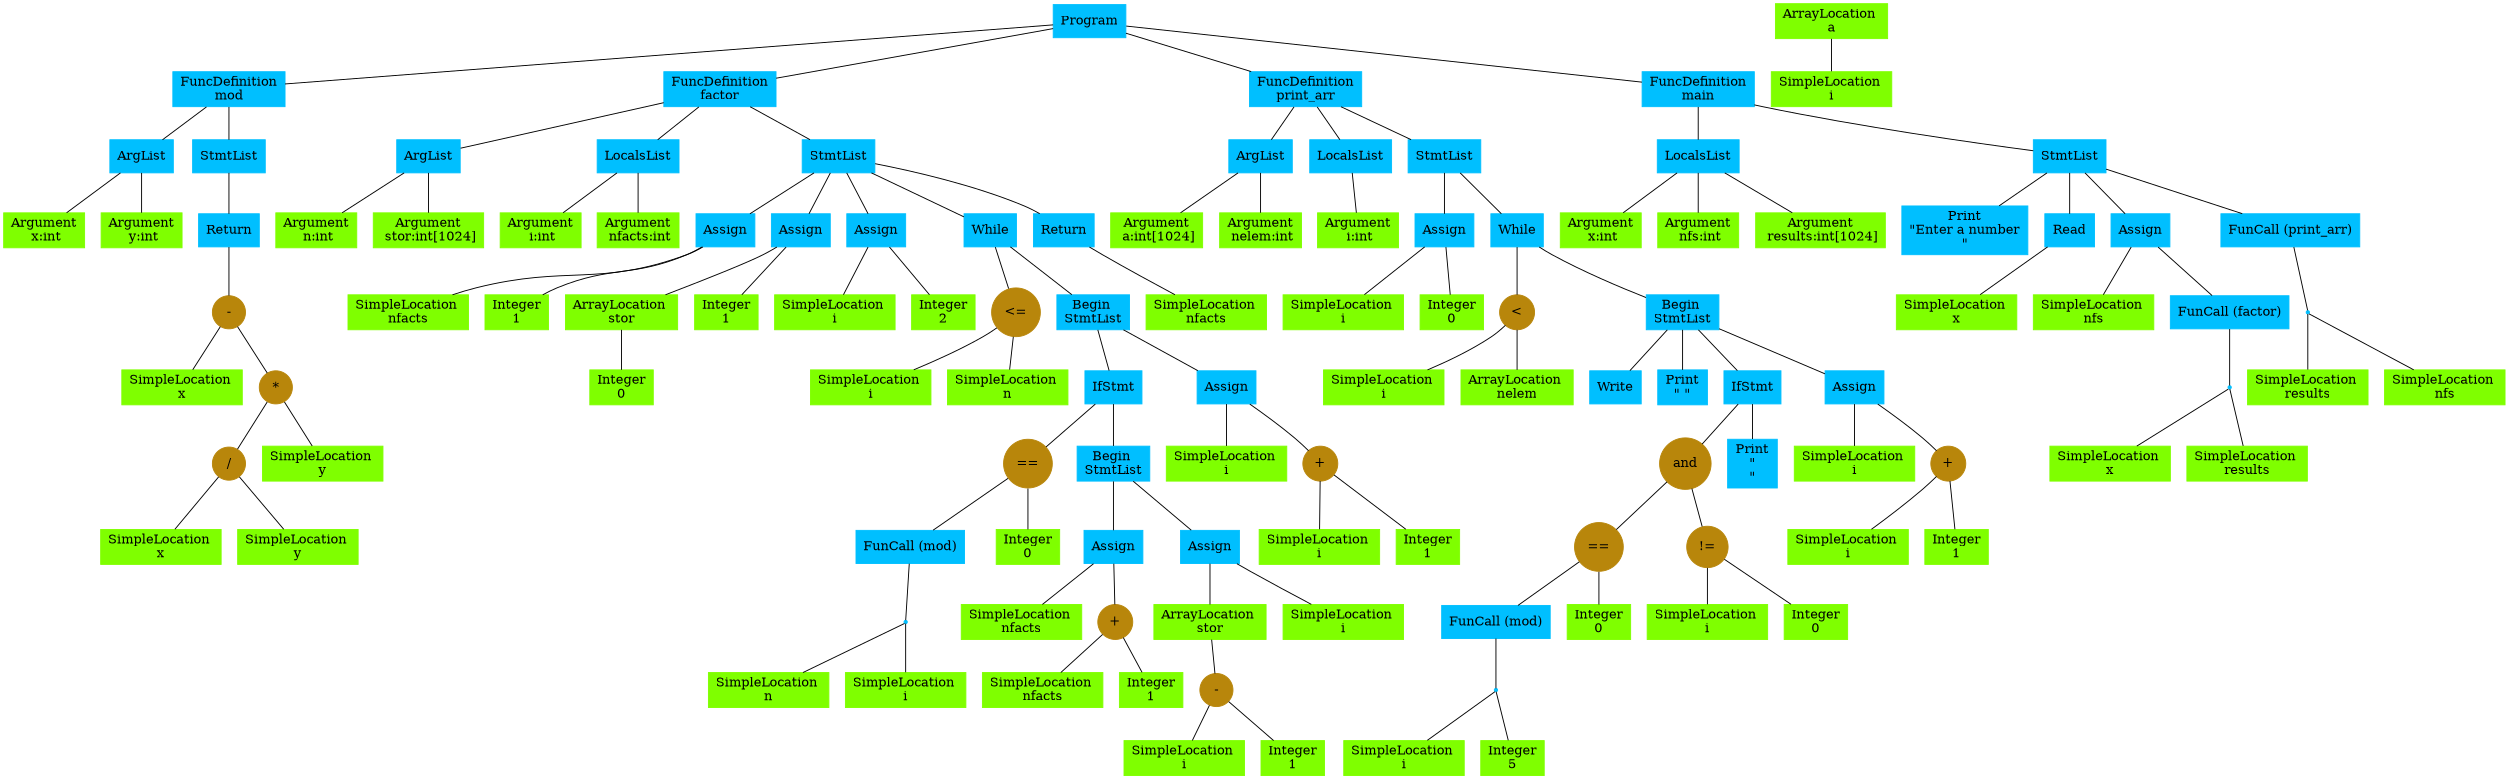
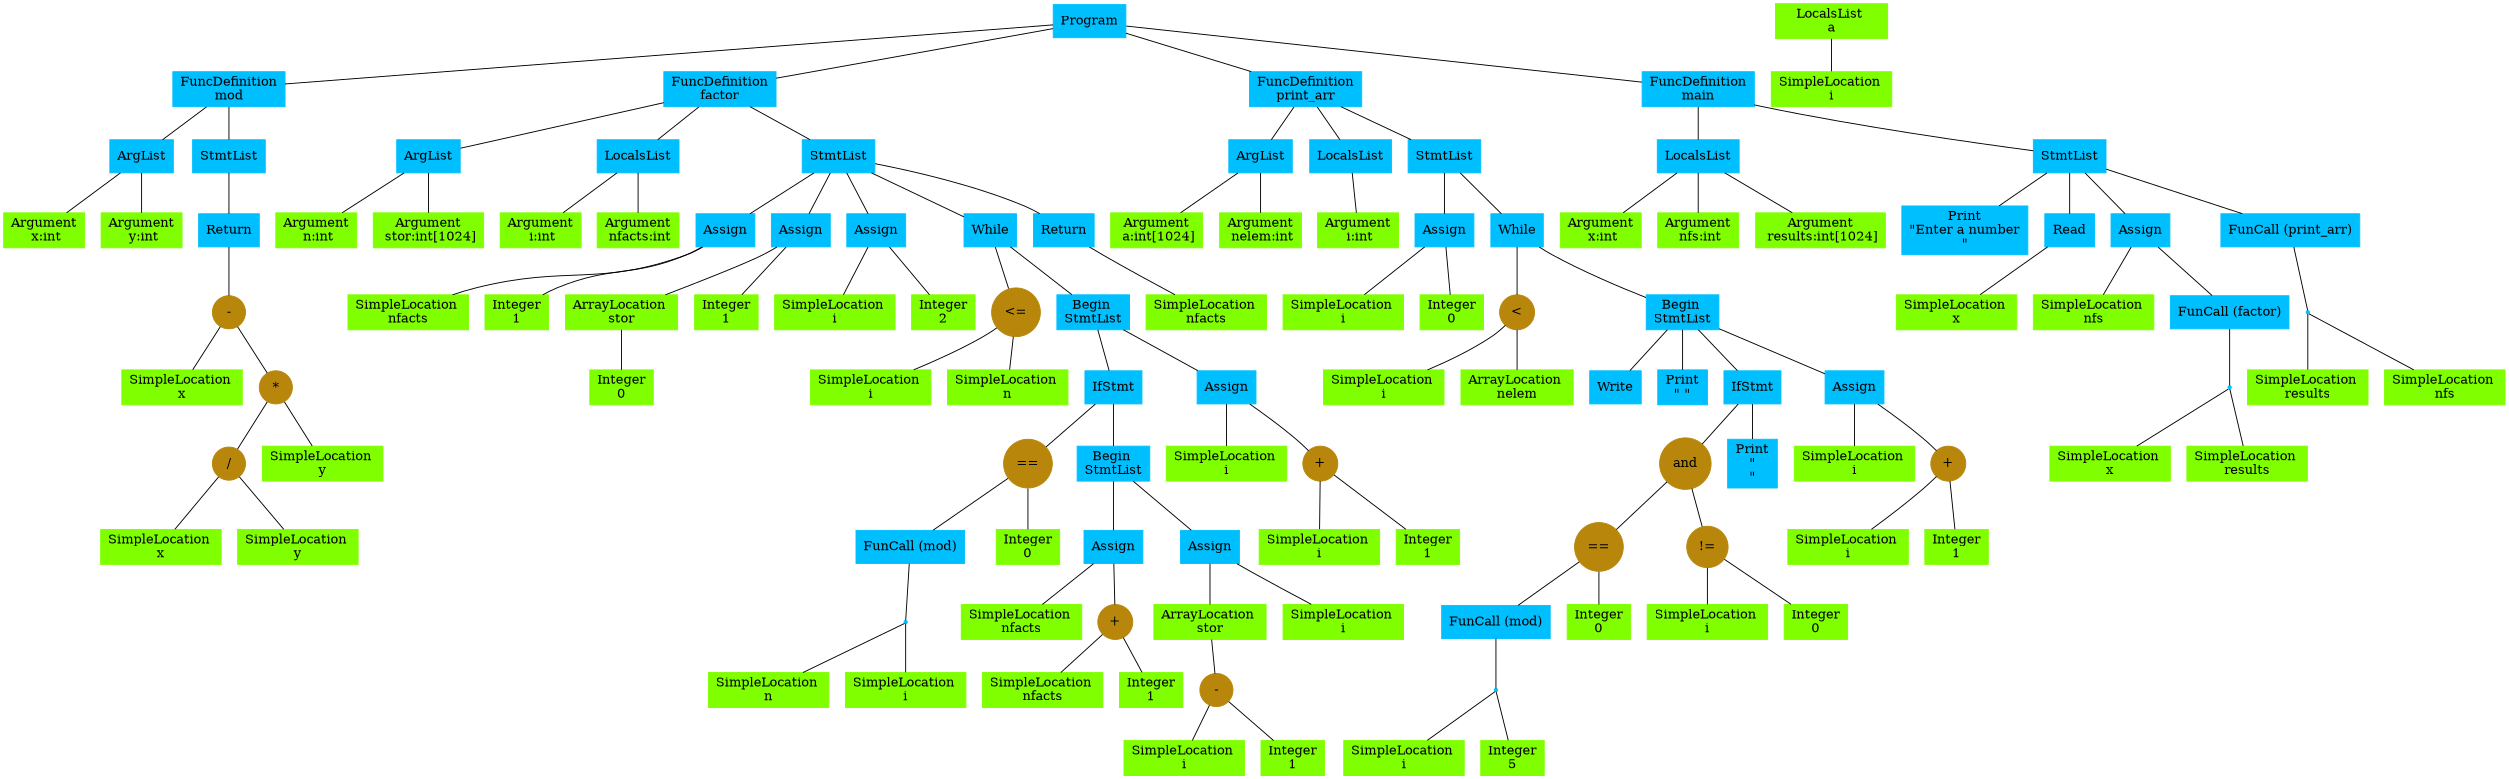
(1832, 21) -> (1832, 21)
